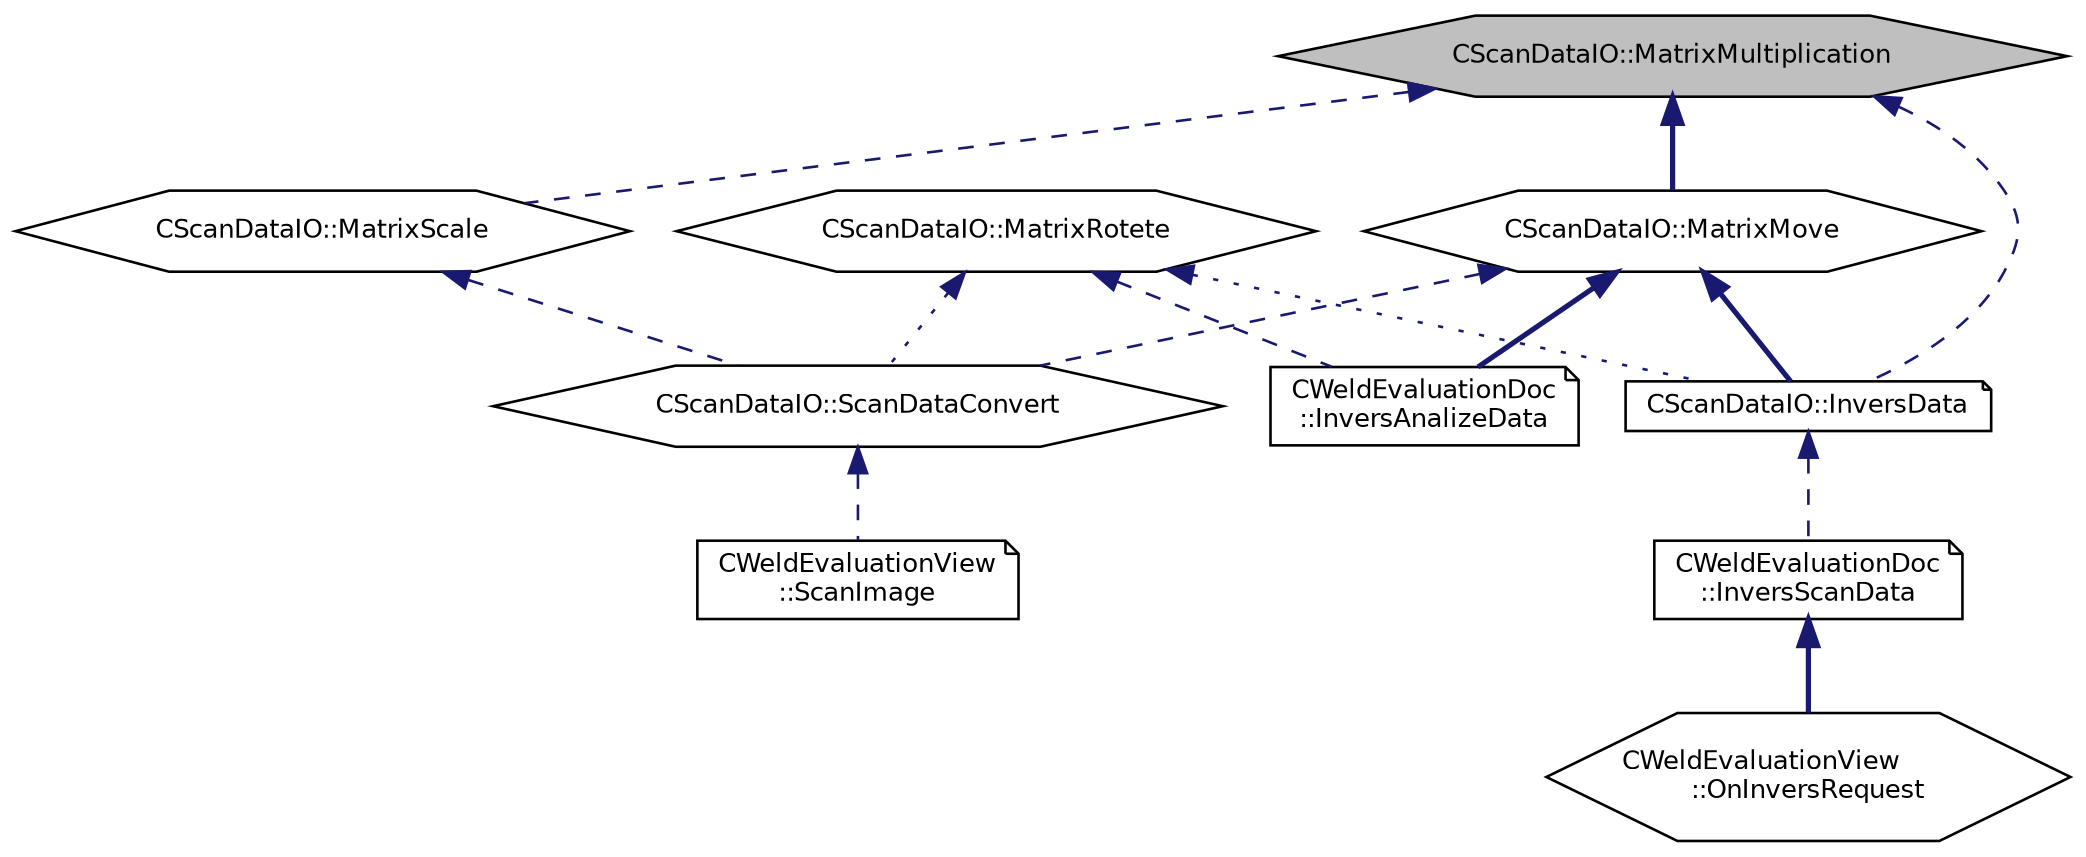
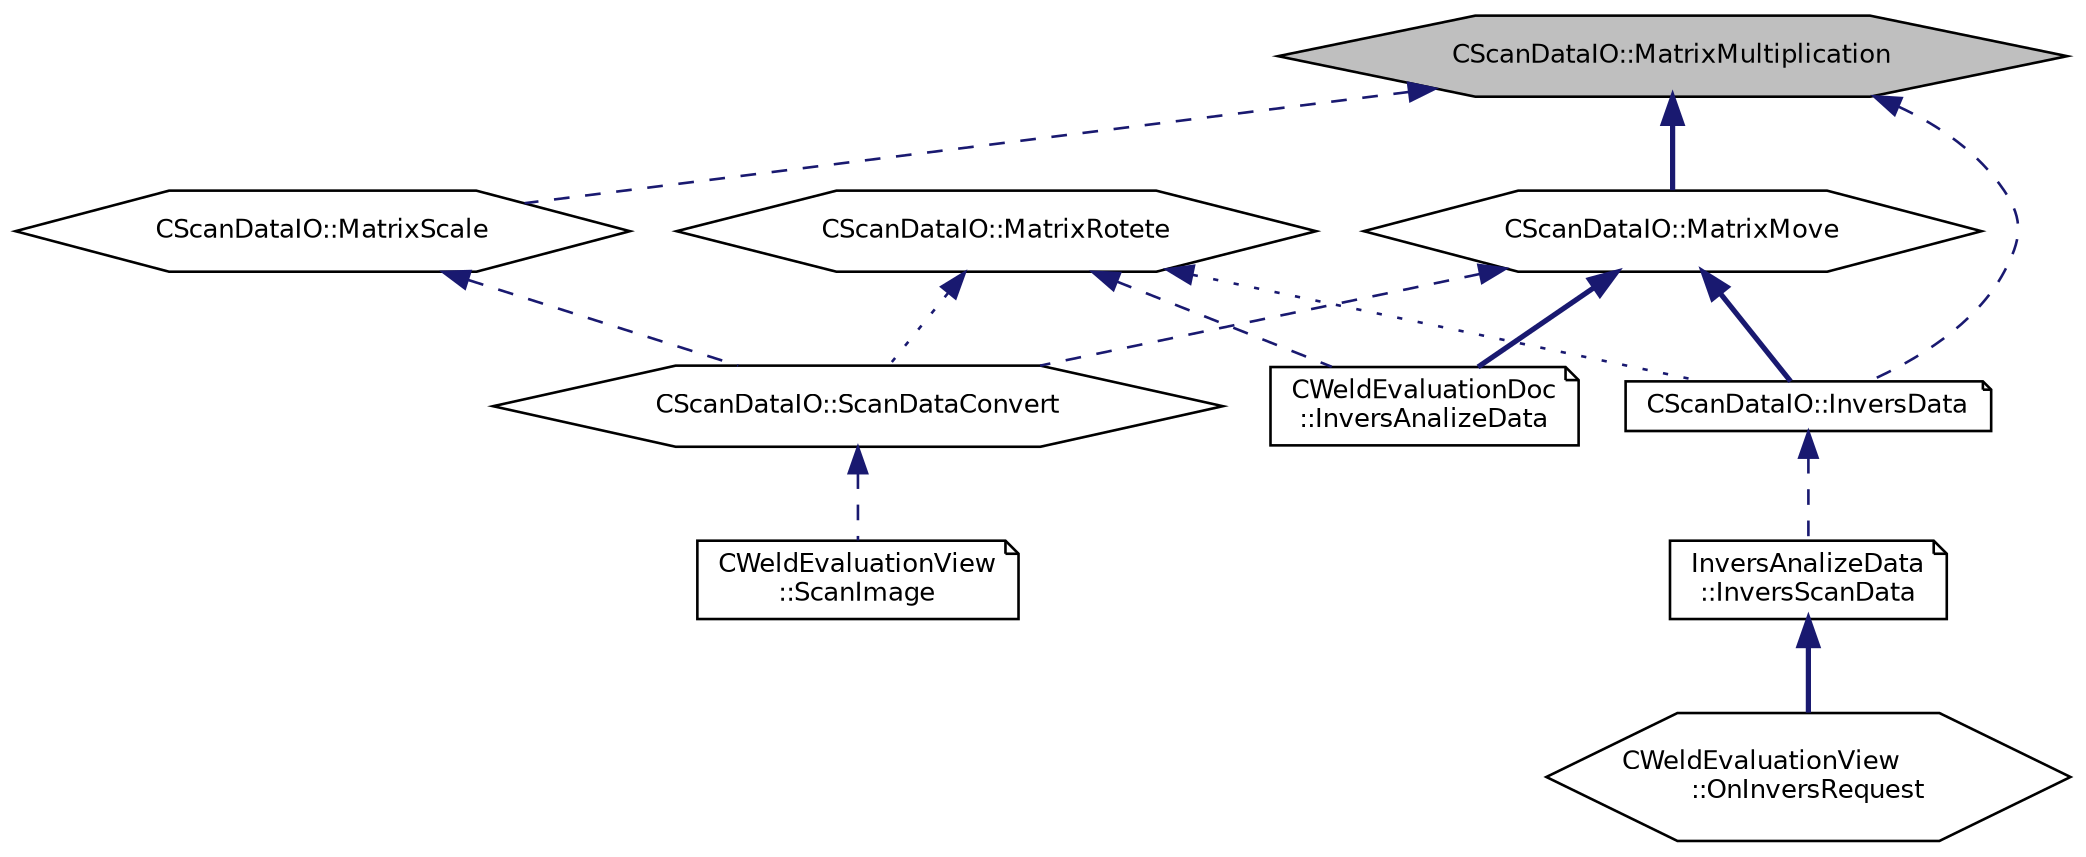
(1808, 580) -> (1808, 580)
